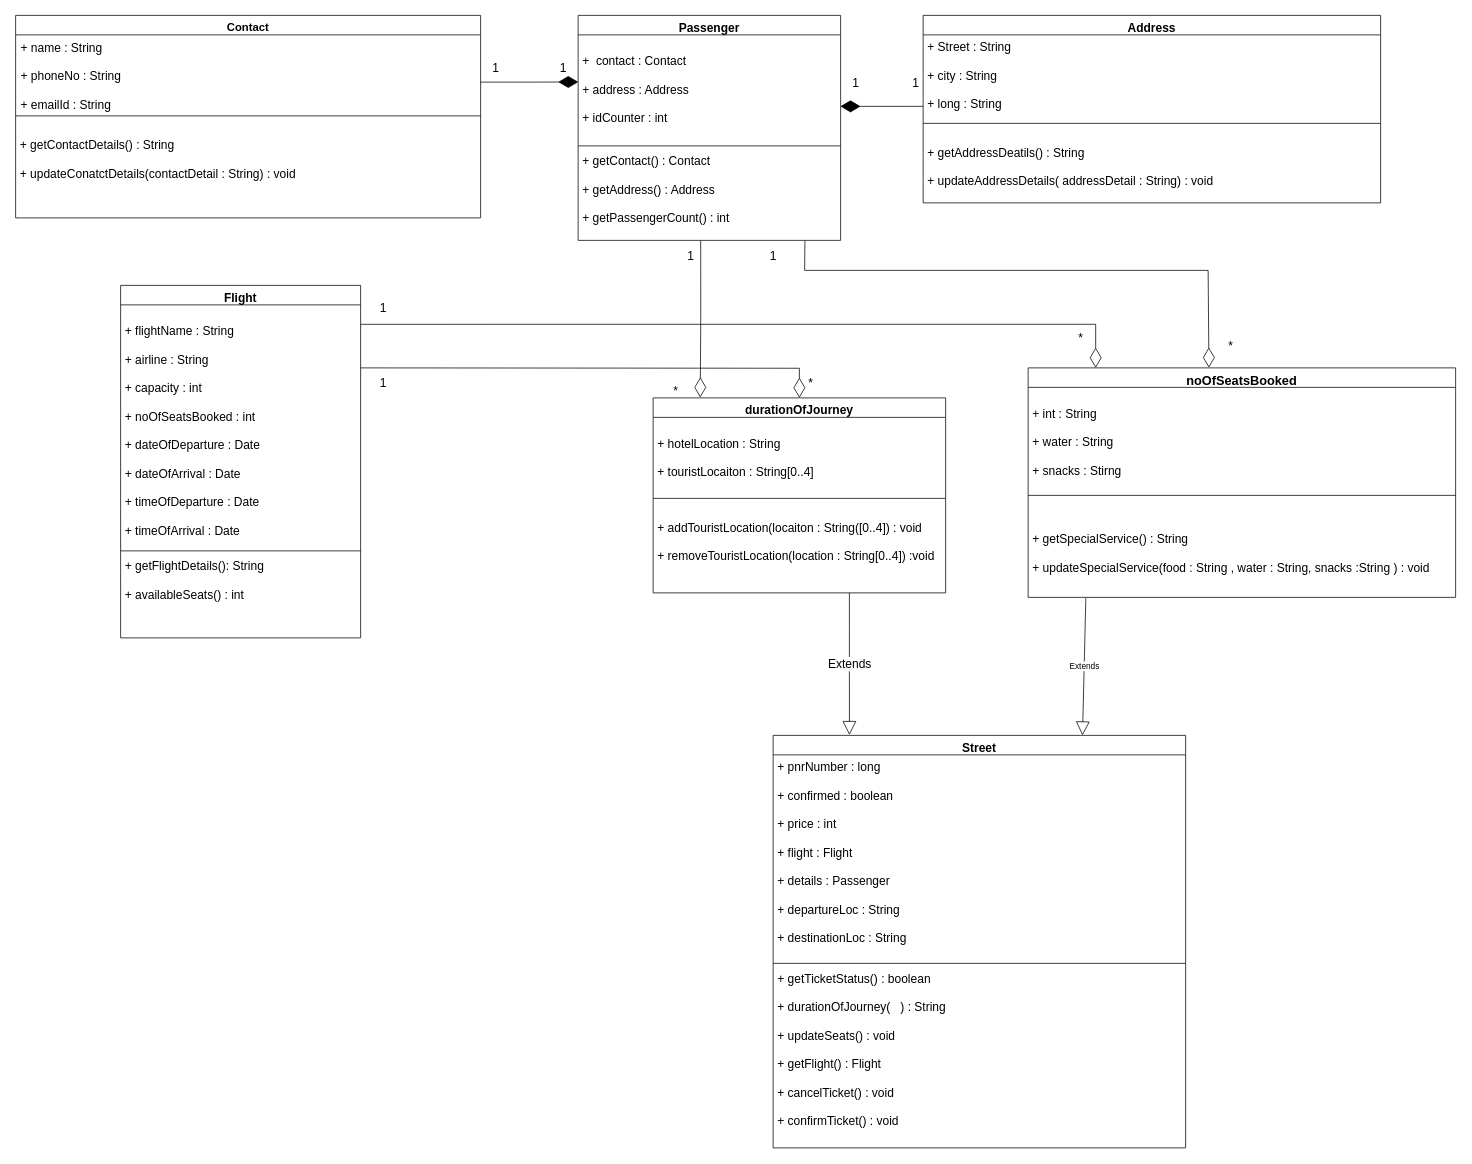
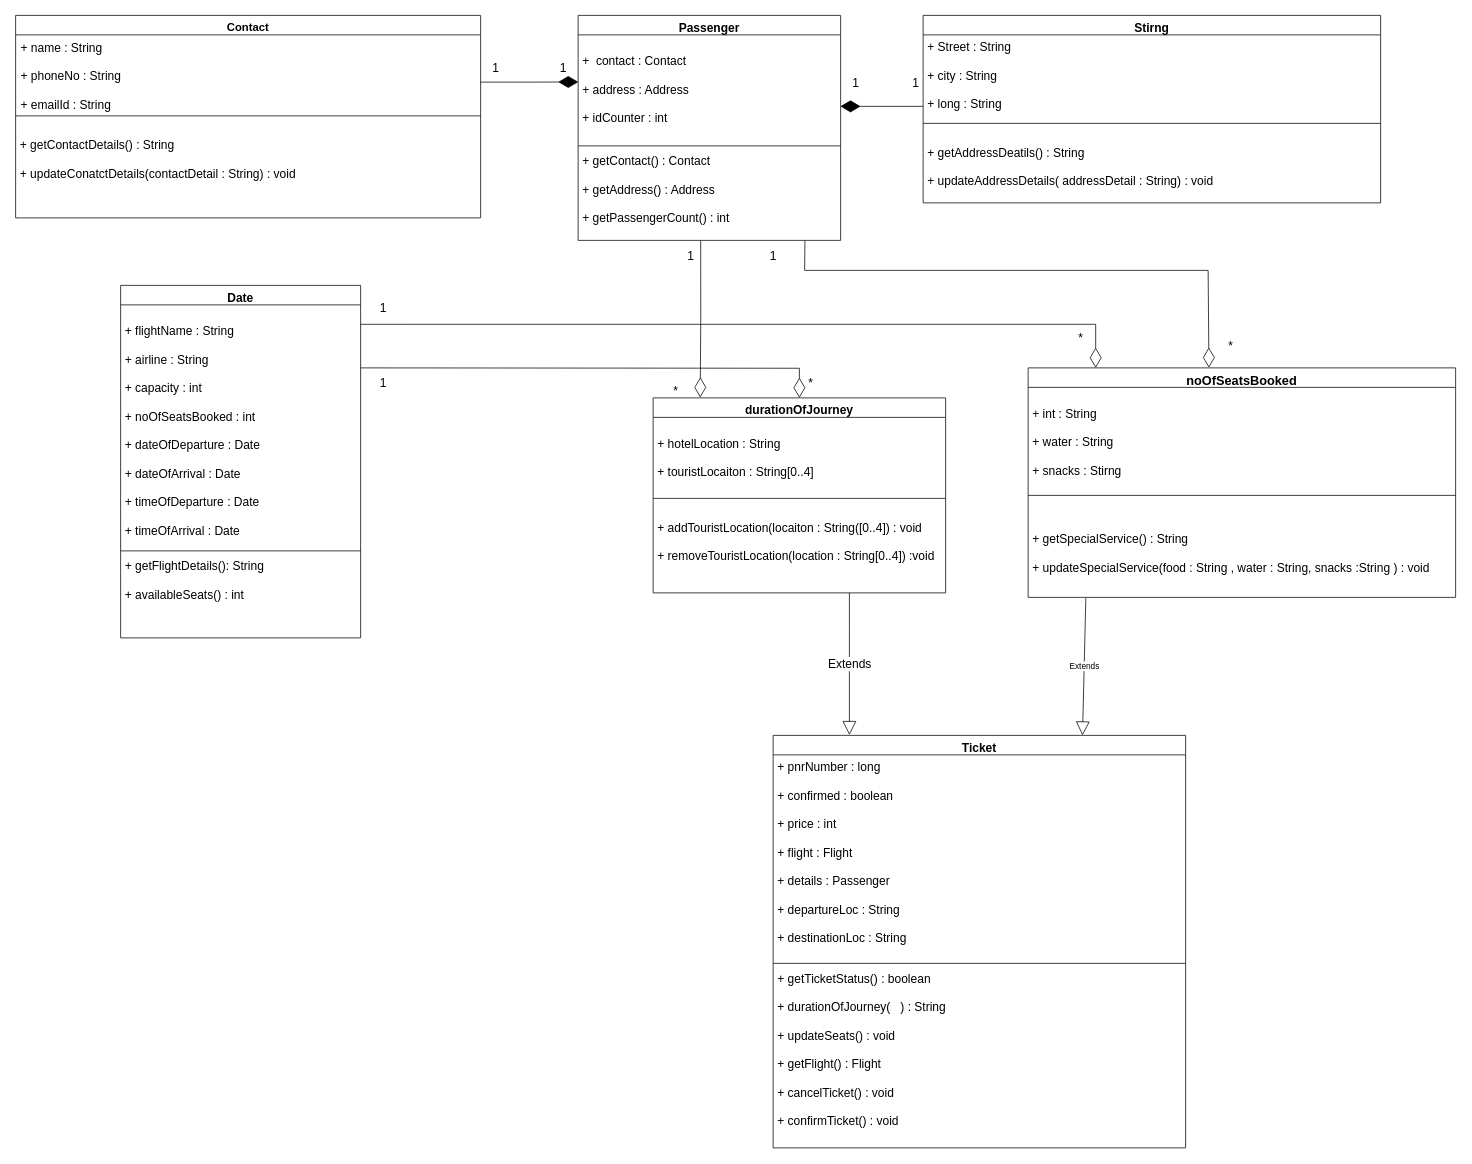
(1151, 28) -> (1151, 28)
(240, 298) -> (240, 298)
(979, 748) -> (979, 748)
